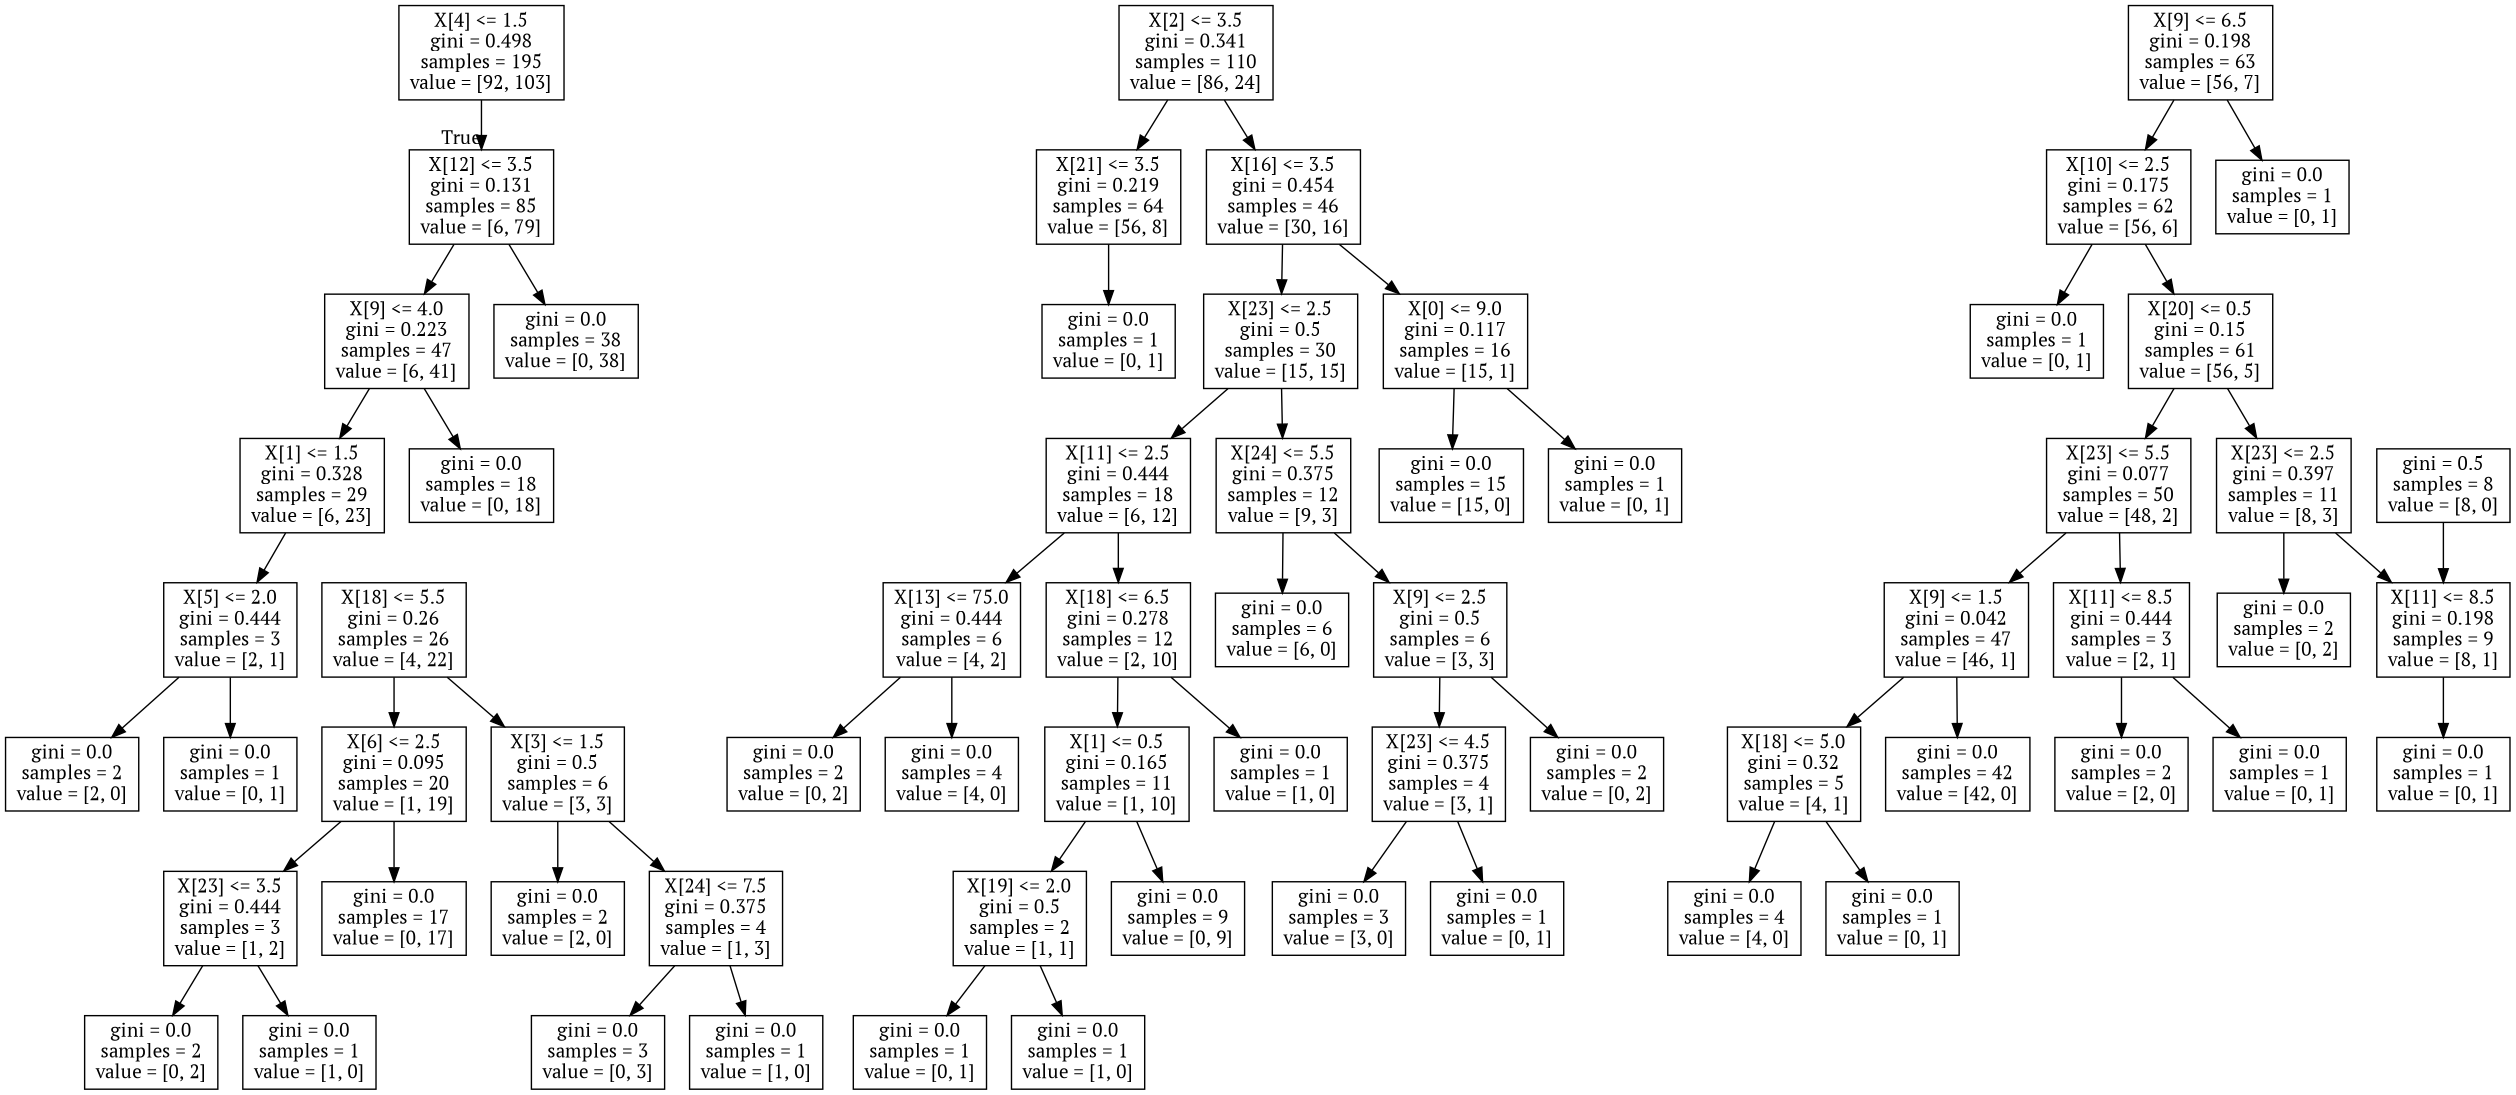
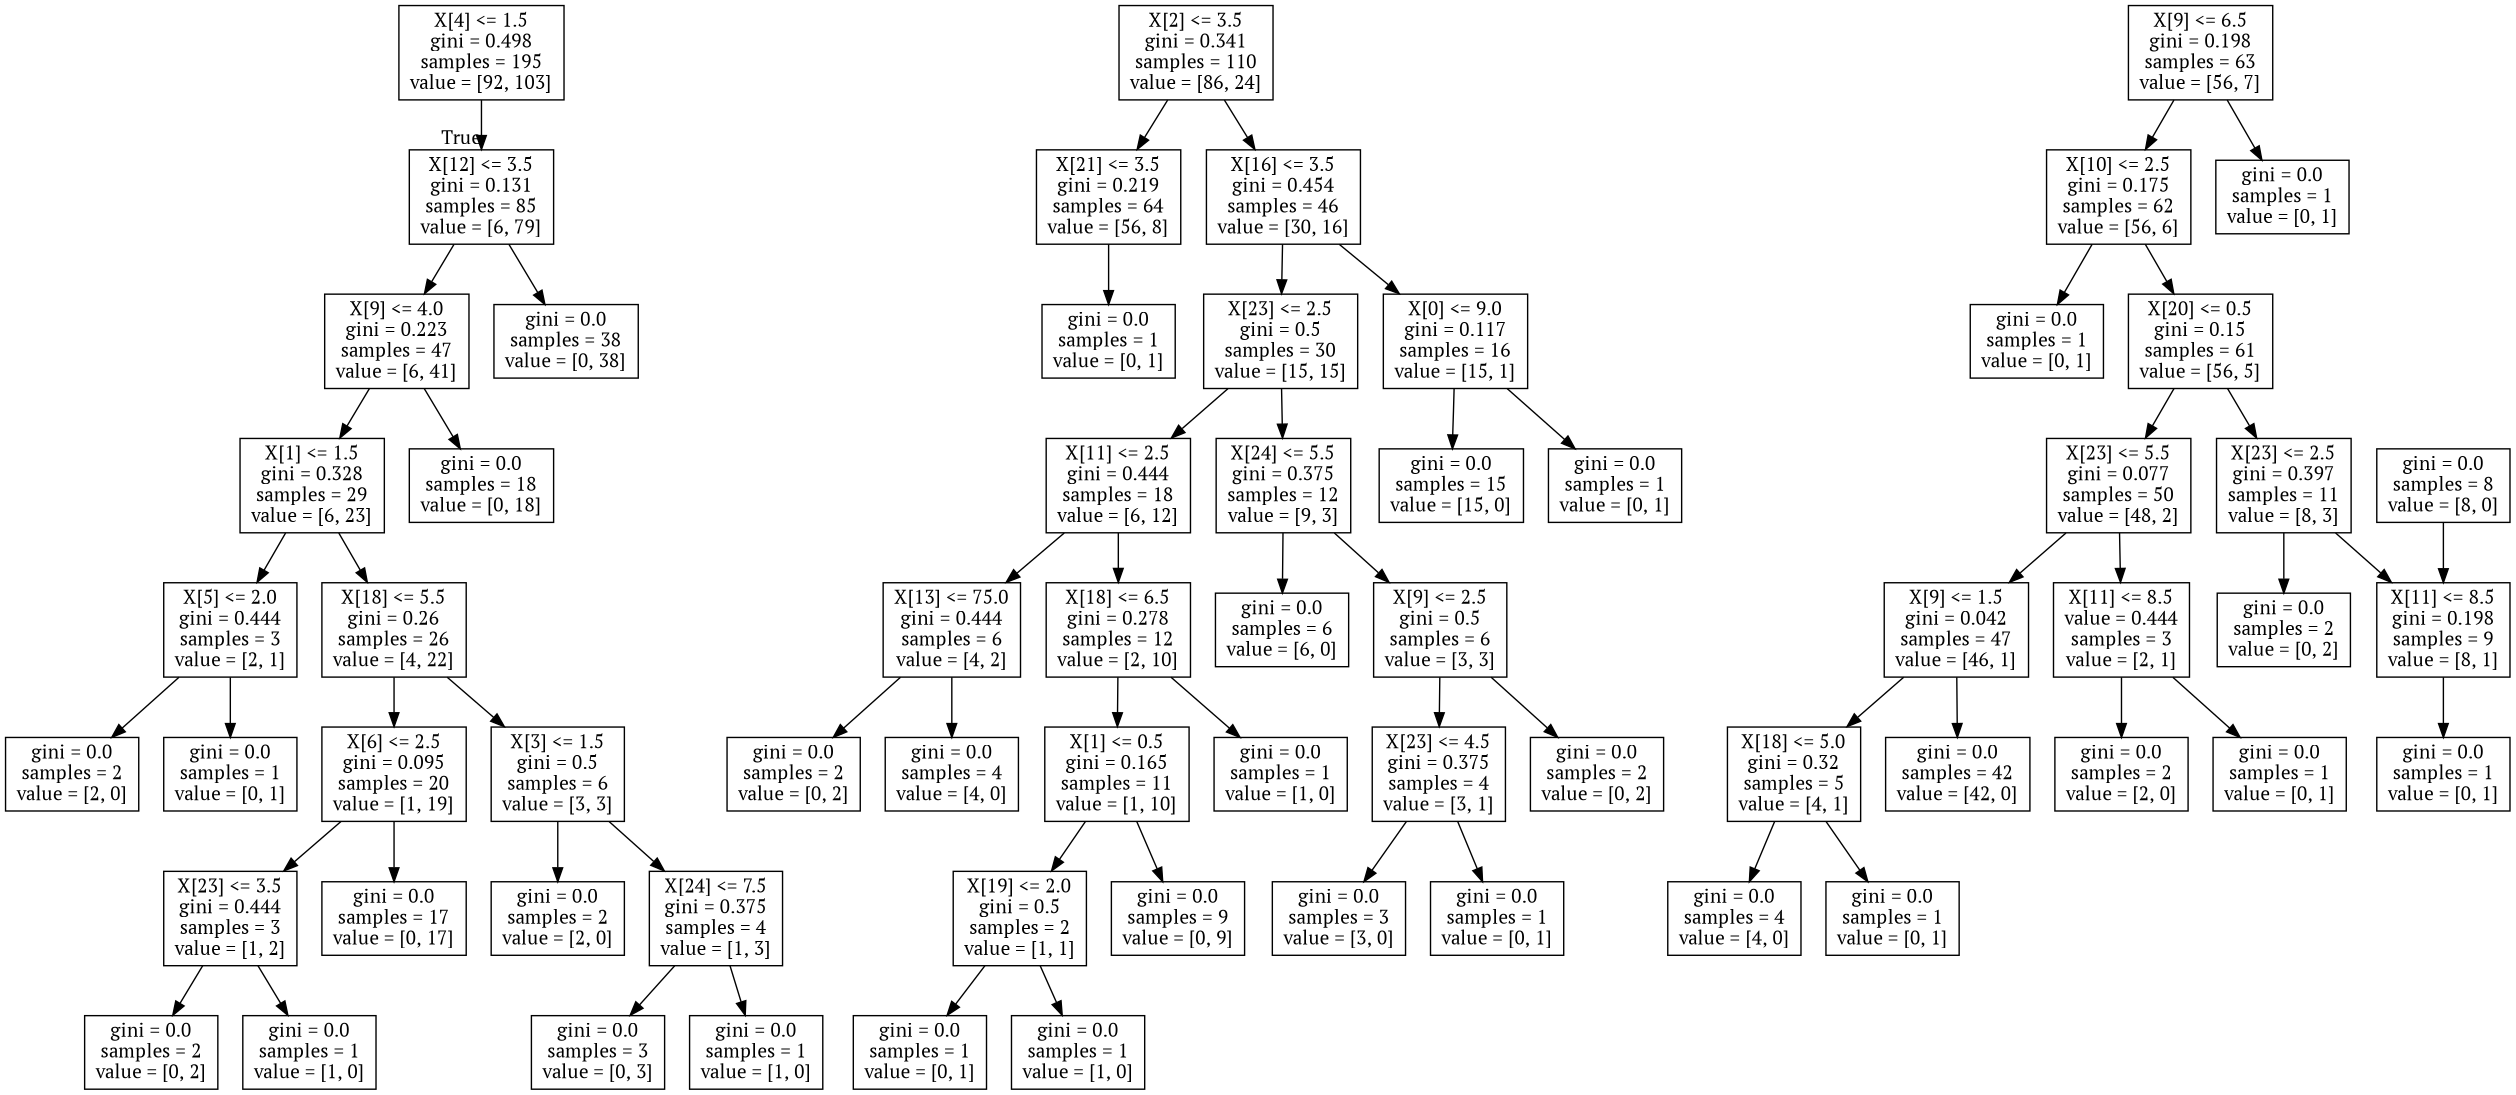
(2443, 486) -> (2443, 486)
none -> (350, 552)
(2121, 630) -> (2121, 630)
